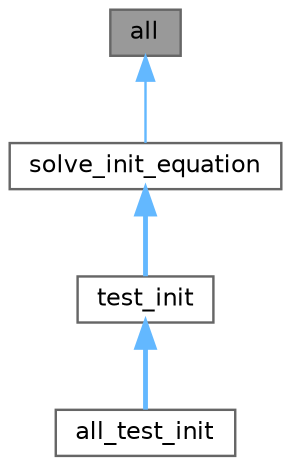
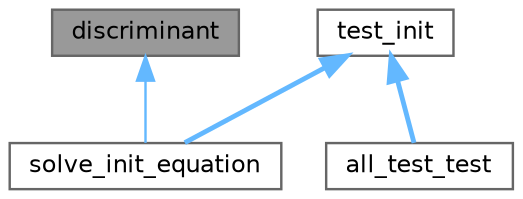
(146, 33) -> (146, 33)
(146, 245) -> (255, 105)
(146, 433) -> (420, 166)
